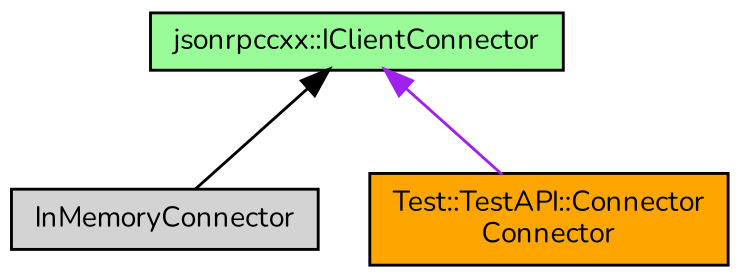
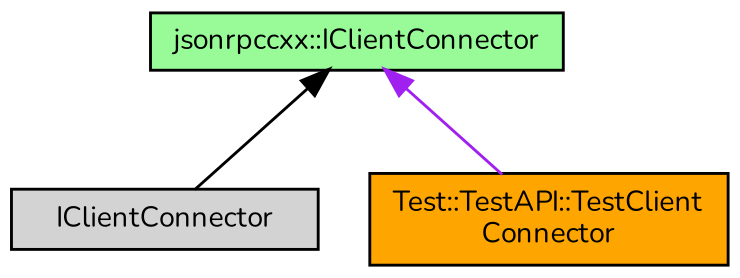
(165, 219) -> (165, 219)
(549, 219) -> (549, 219)
